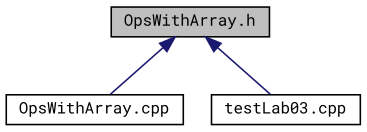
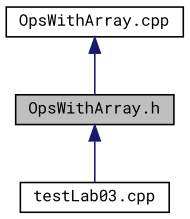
(137, 71) -> (95, 74)
